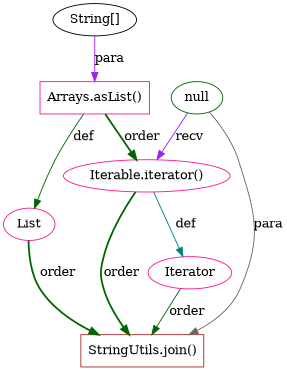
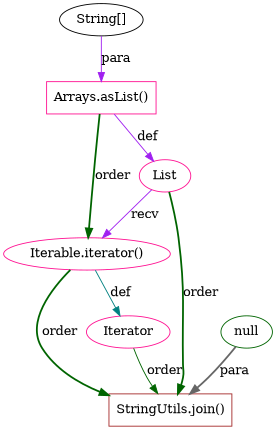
(175, 132) -> (130, 211)
(58, 155) -> (131, 134)
(254, 227) -> (217, 368)
